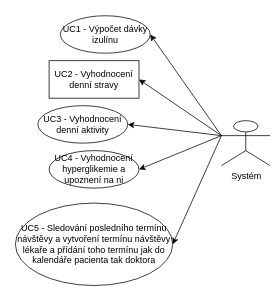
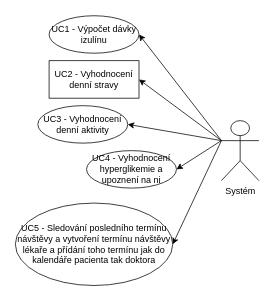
(105, 34) -> (94, 34)
(246, 143) -> (240, 150)
(94, 169) -> (132, 169)
